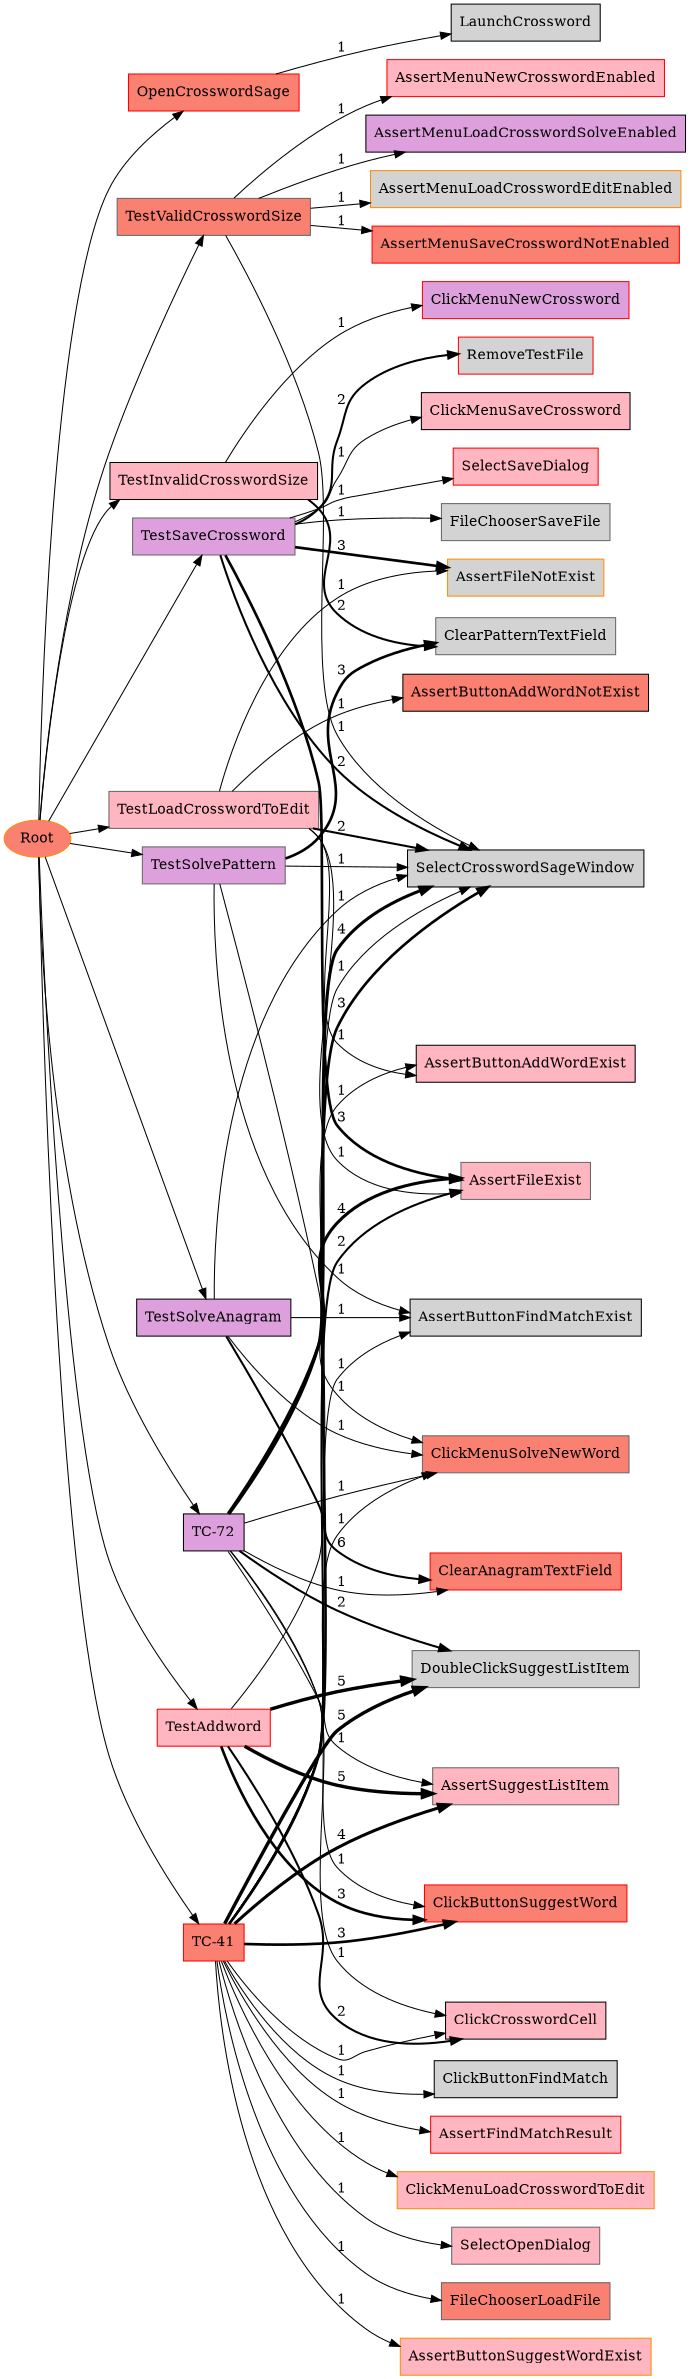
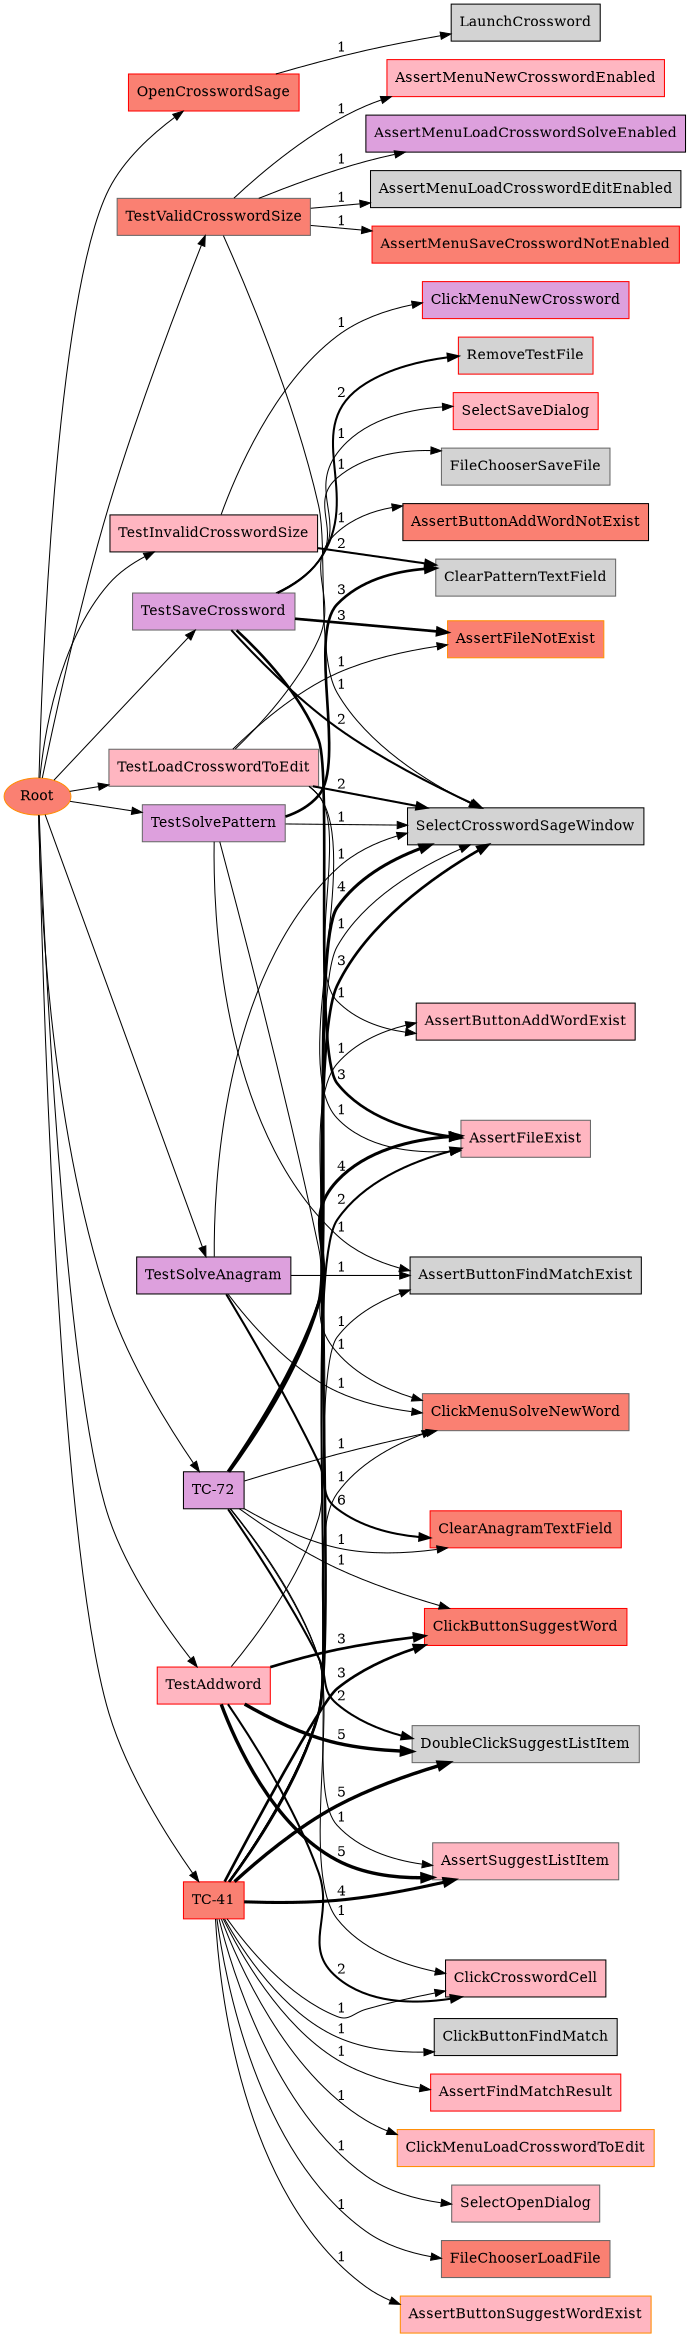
(526, 189) -> (526, 189)
(526, 411) -> none
(526, 578) -> (526, 639)
